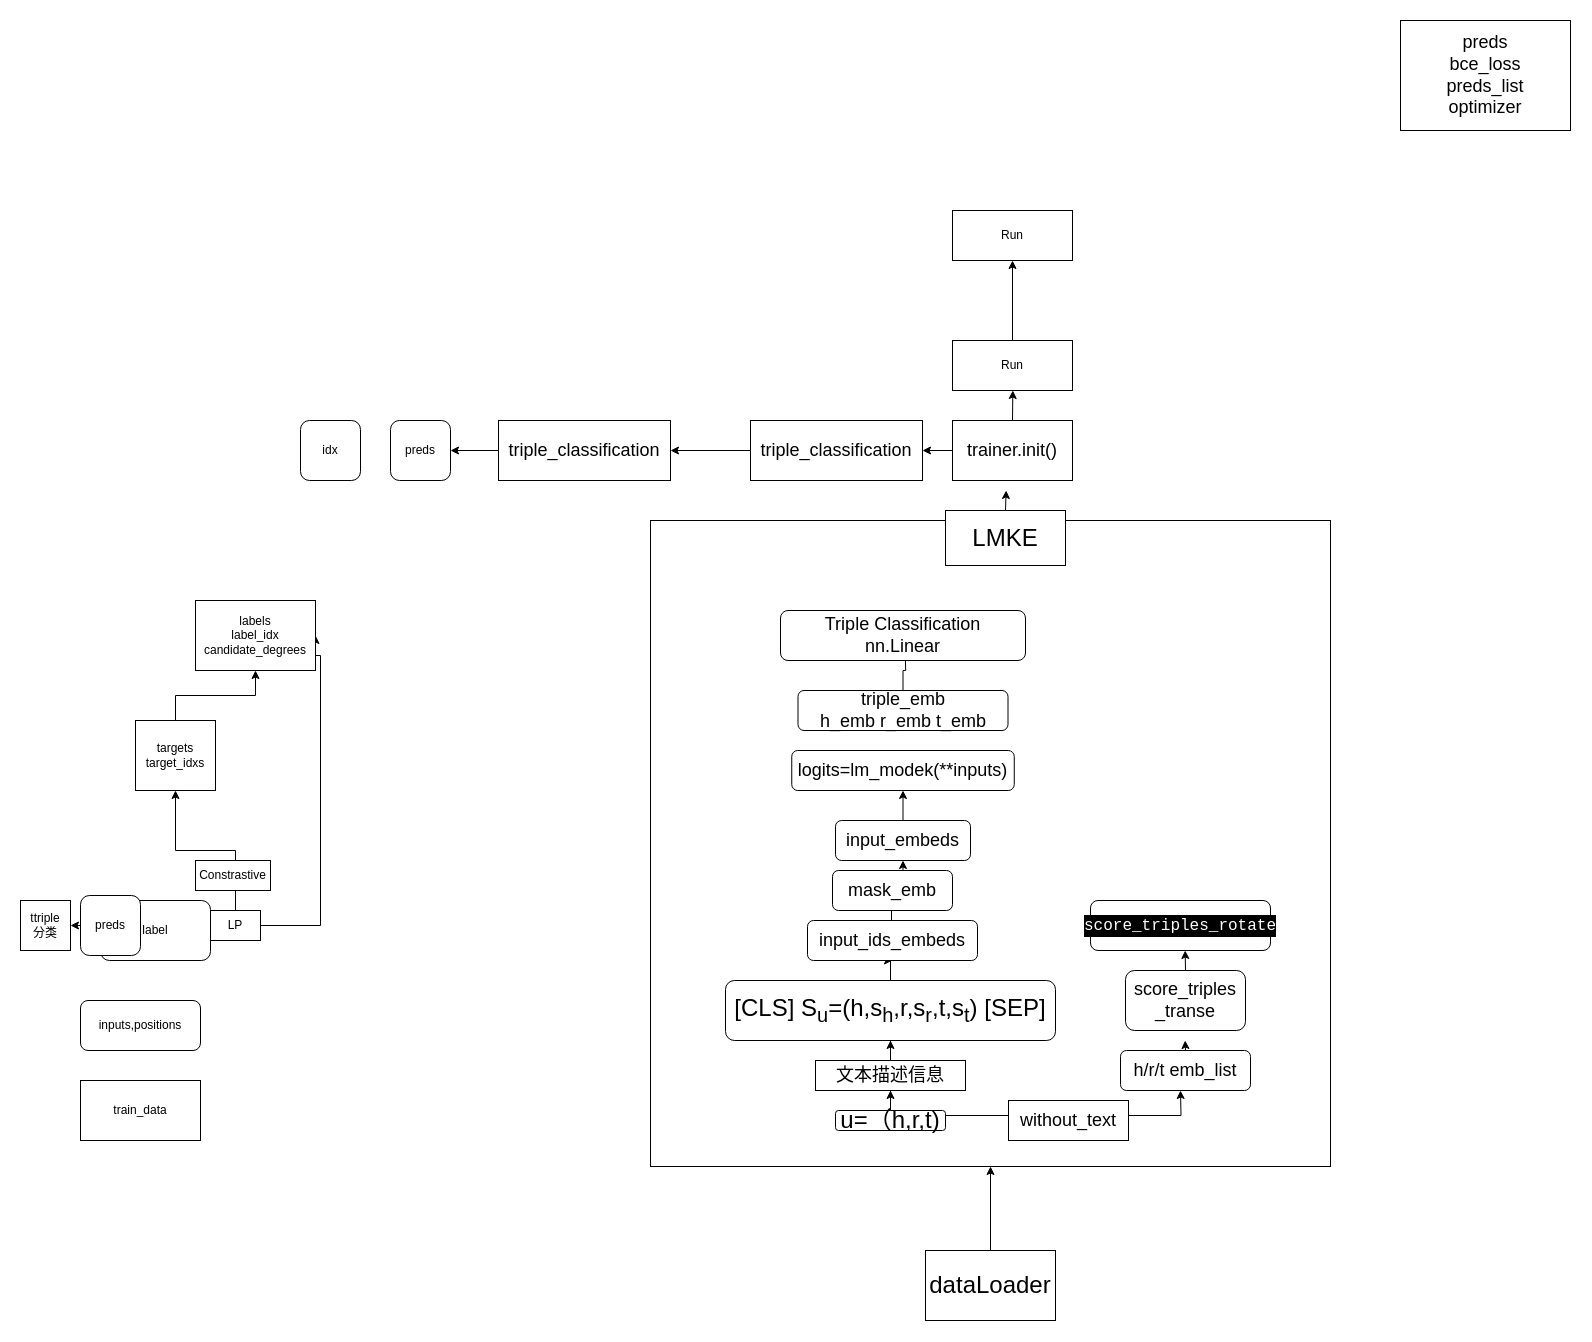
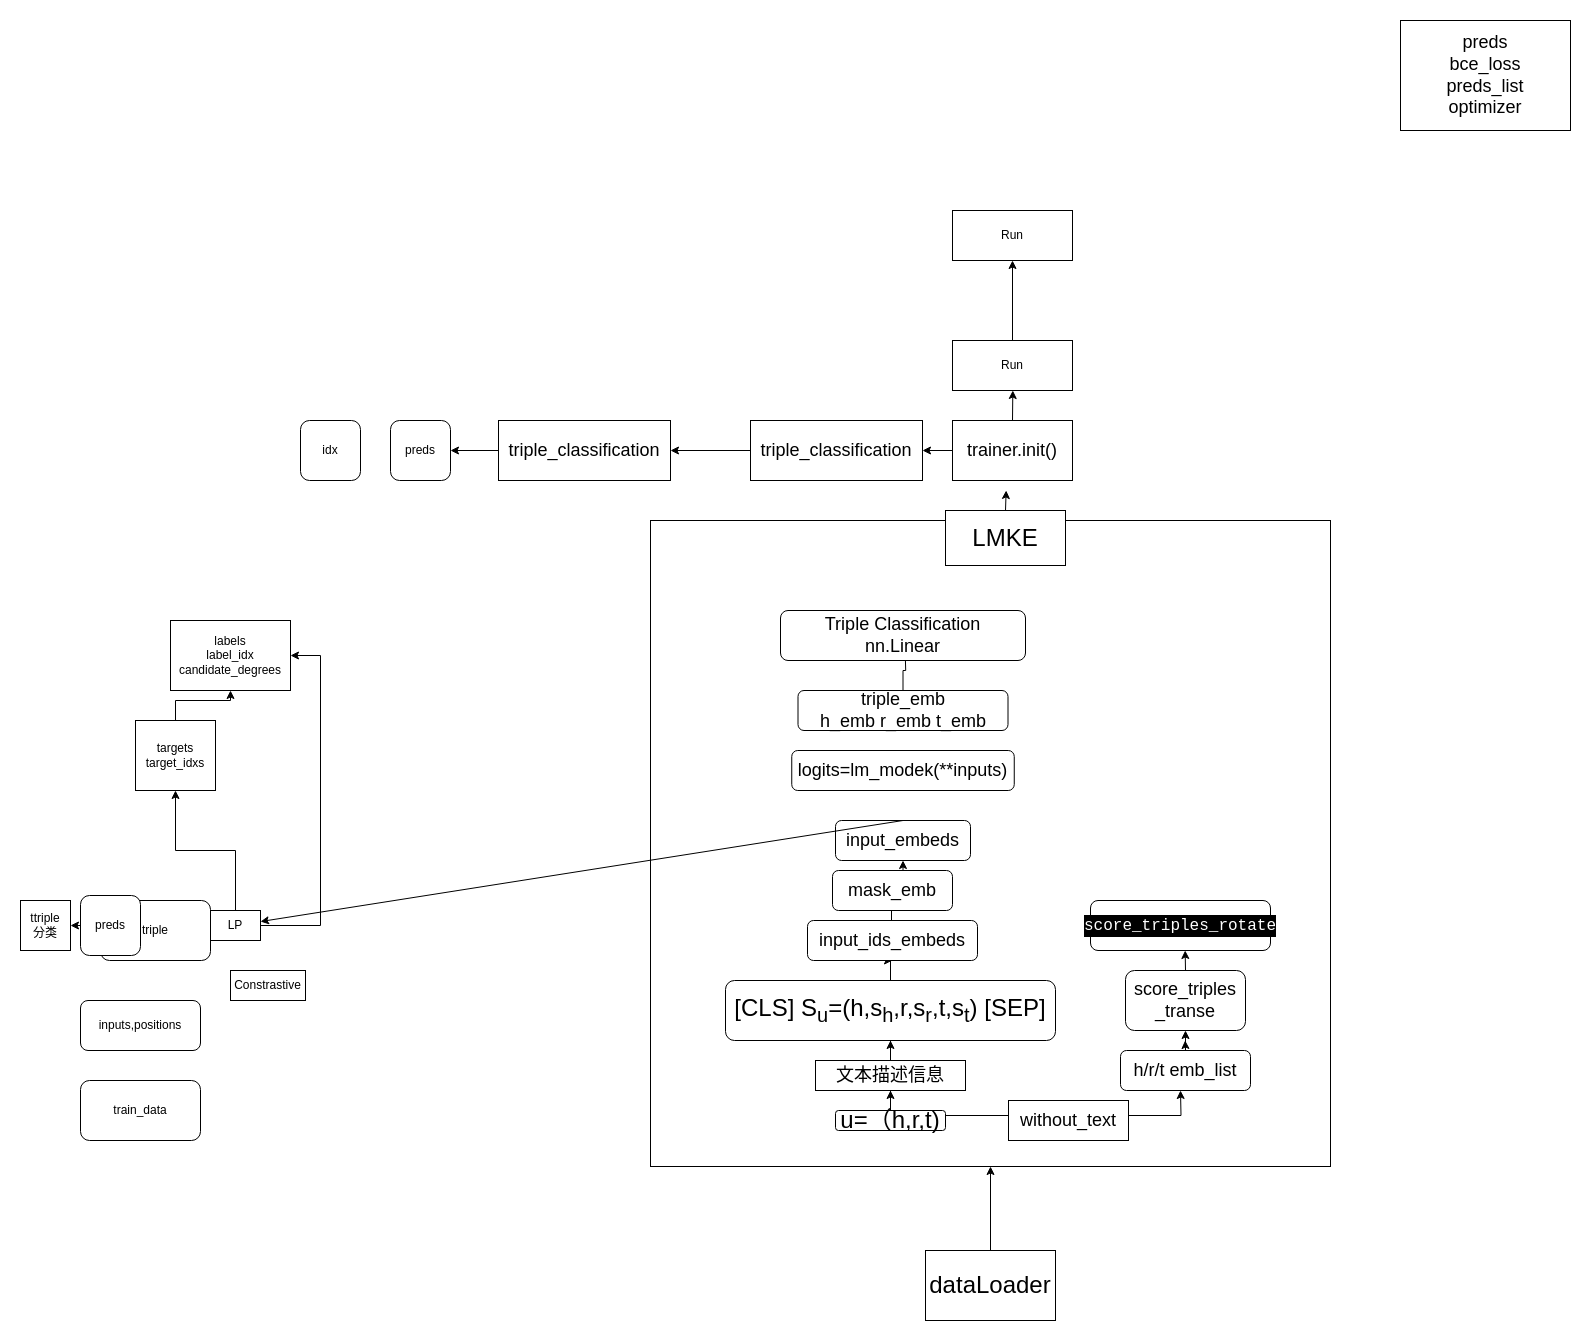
(256, 636) -> (231, 656)
(903, 809) -> (585, 871)
(233, 876) -> (268, 986)
(156, 931) -> (156, 931)
none -> (1186, 1040)
(141, 1111) -> (141, 1111)
